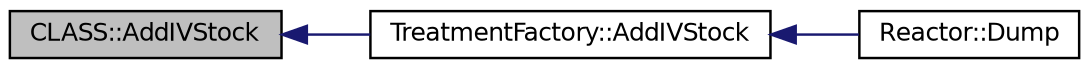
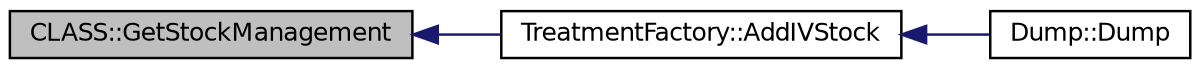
(146, 35) -> (211, 35)
(969, 35) -> (1090, 35)
